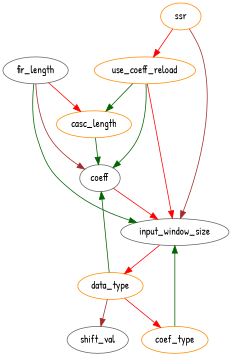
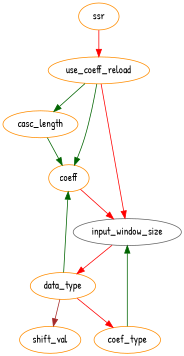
(36, 70) -> none
(206, 120) -> none
(100, 178) -> (69, 178)
(98, 340) -> (50, 340)
